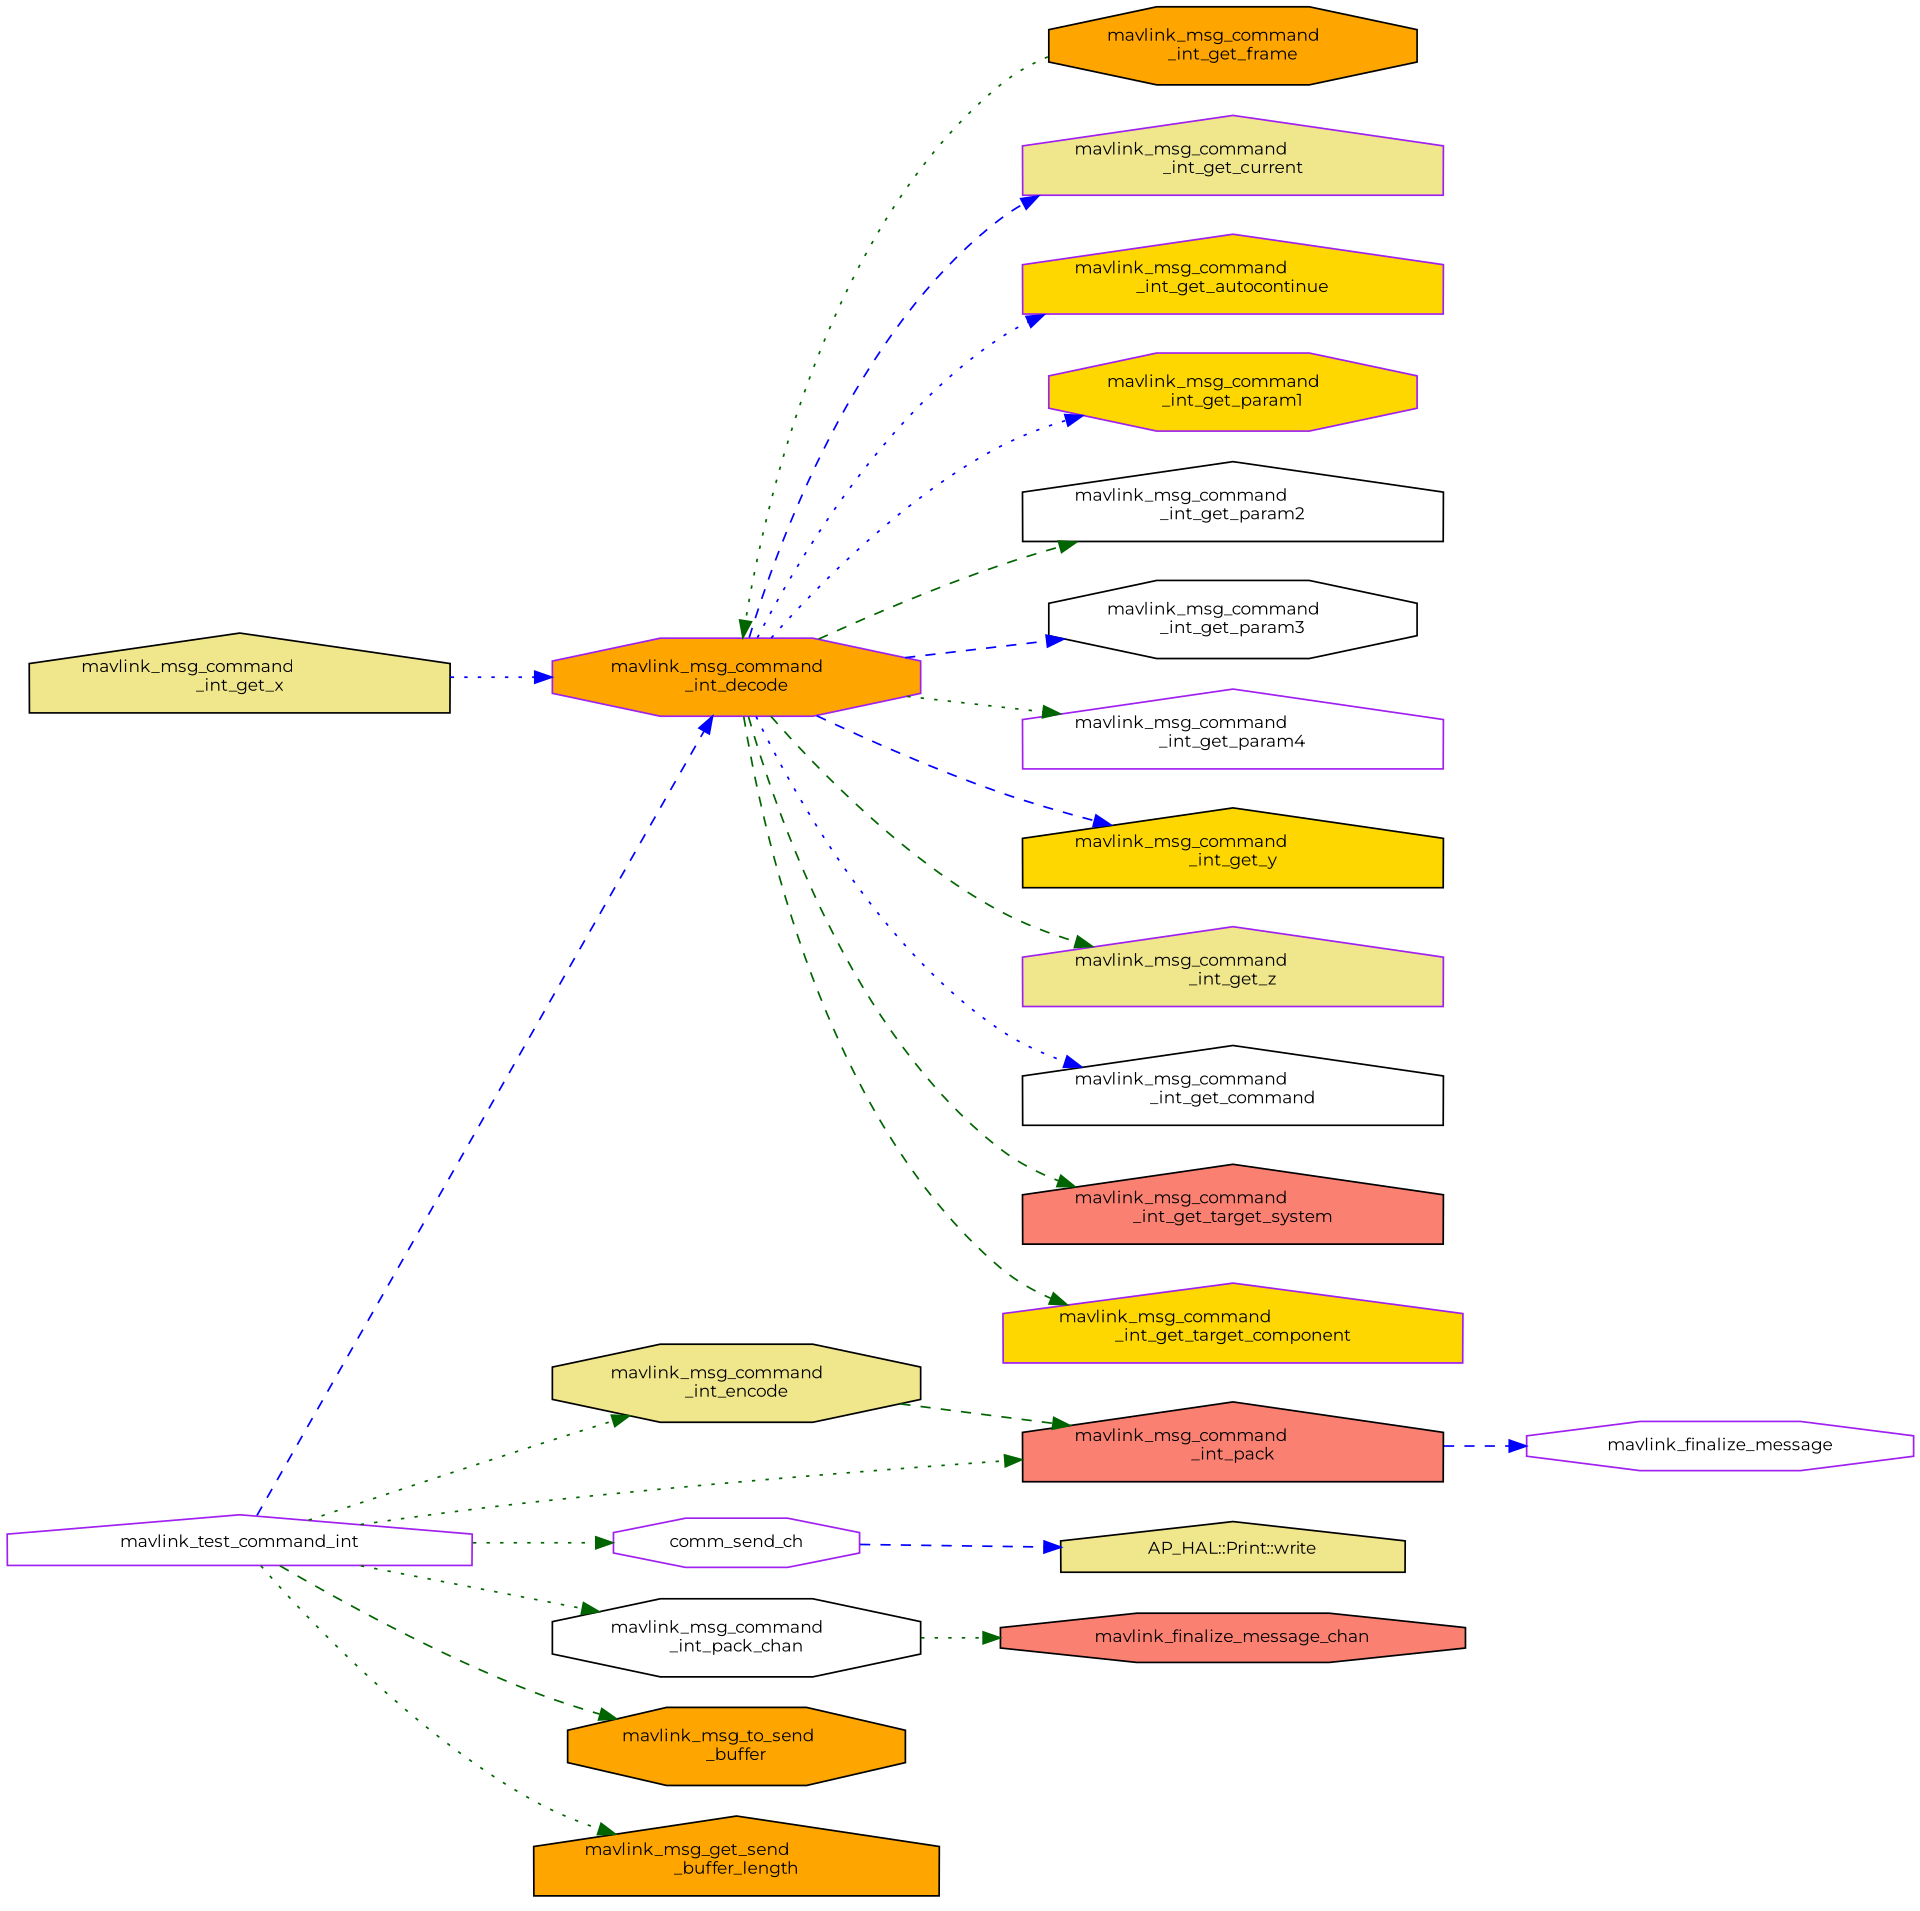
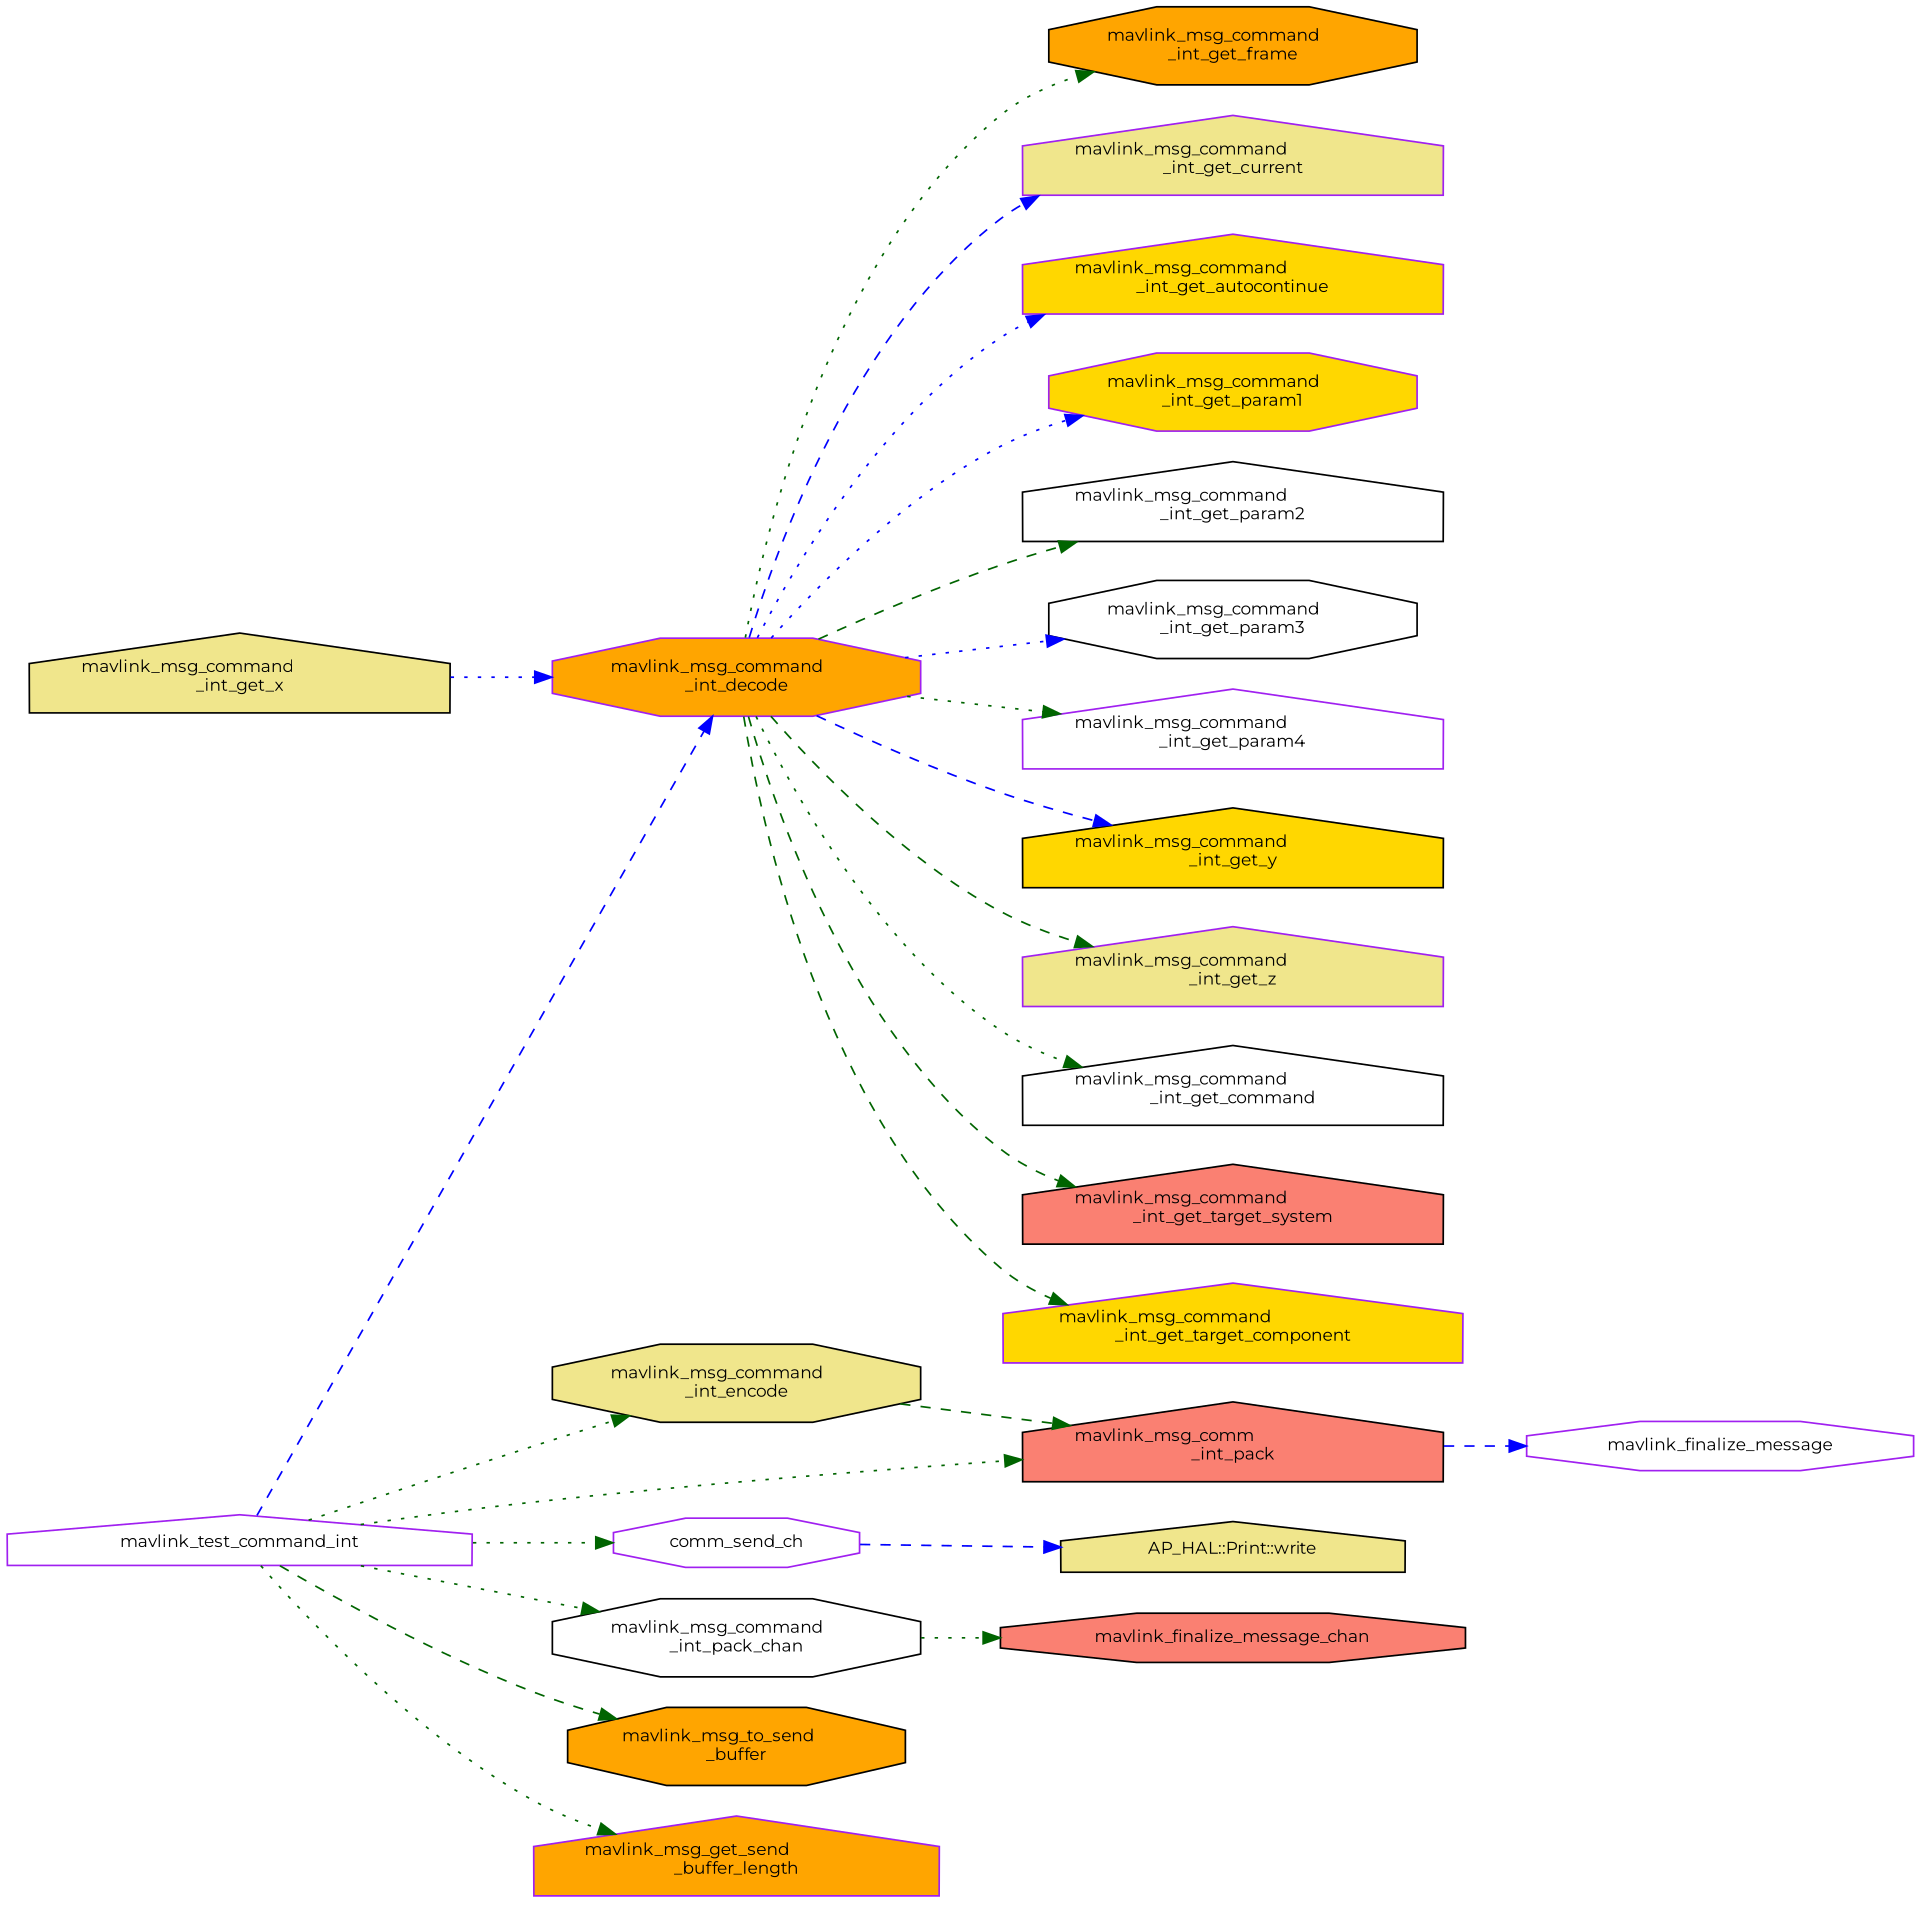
(841, 306) -> (849, 316)
(976, 649) -> (976, 649)
(881, 917) -> (881, 917)
(1233, 1446) -> (1233, 1446)
(737, 1860) -> (737, 1860)
